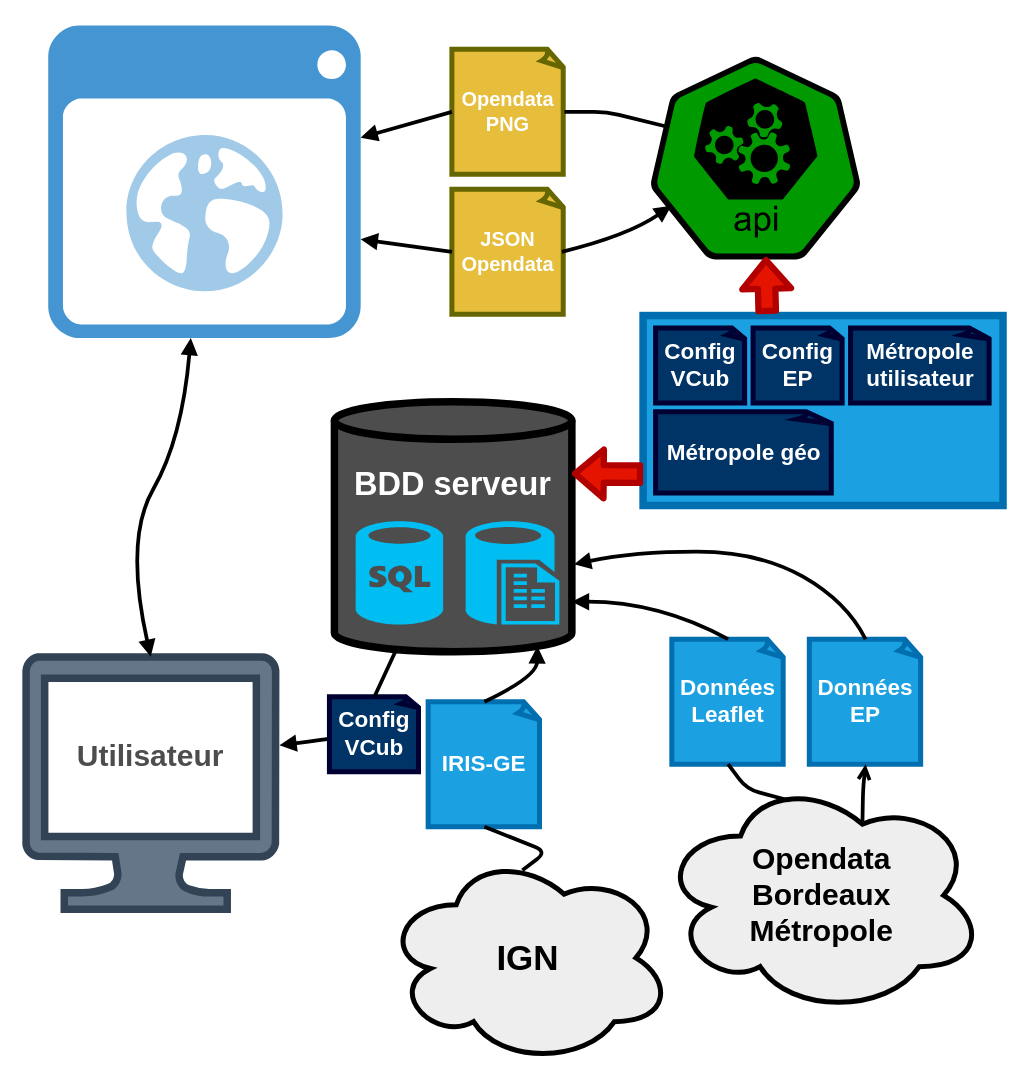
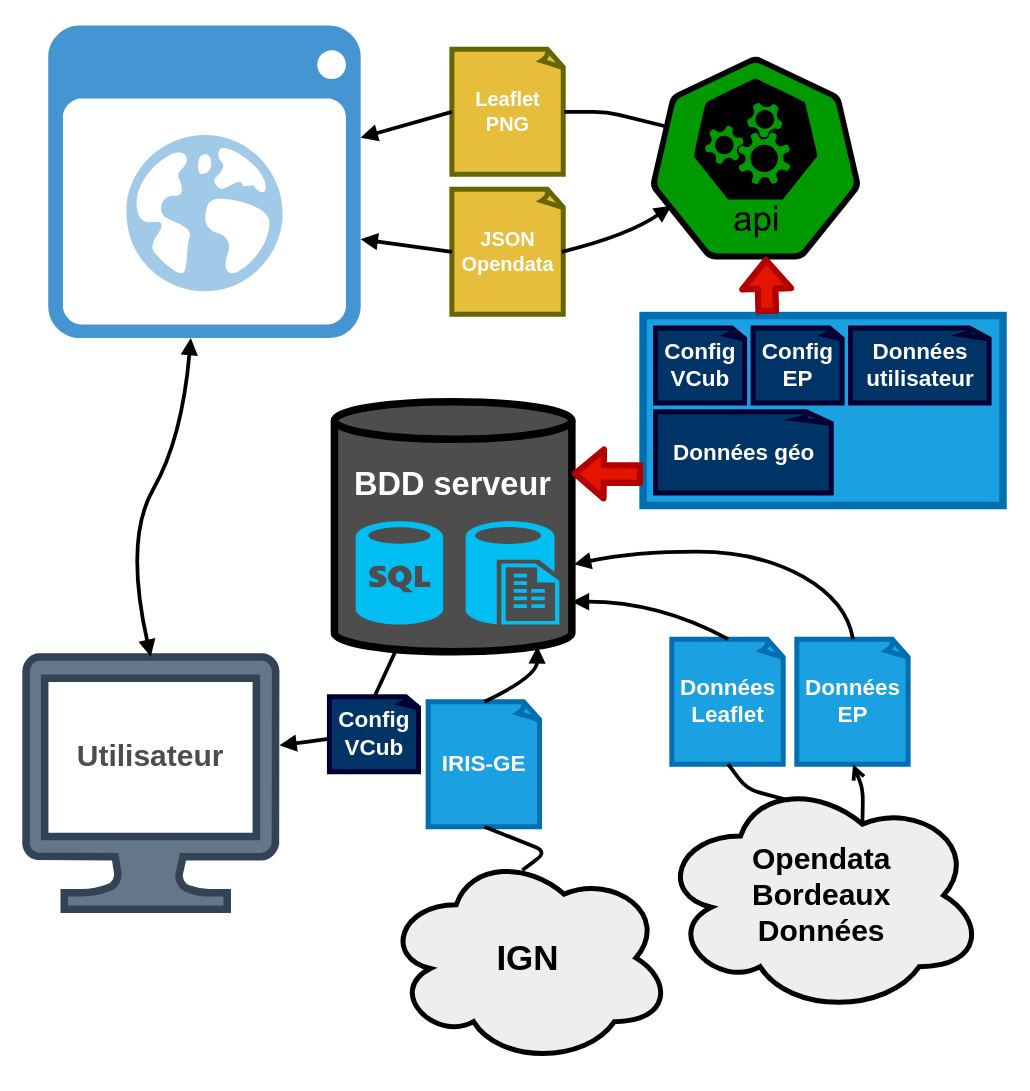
(508, 112) -> (508, 112)
(921, 366) -> (921, 366)
(744, 453) -> (744, 453)
(866, 702) -> (853, 702)
(822, 896) -> (822, 896)
